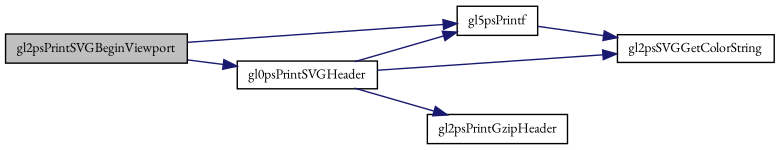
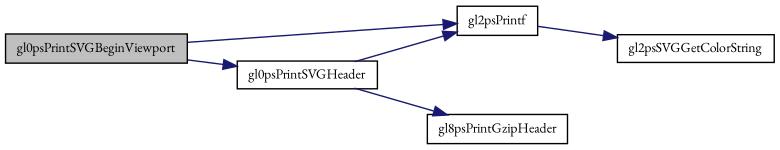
(497, 21) -> (497, 21)
(96, 49) -> (96, 49)
(490, 63) -> none
(497, 129) -> (497, 129)
